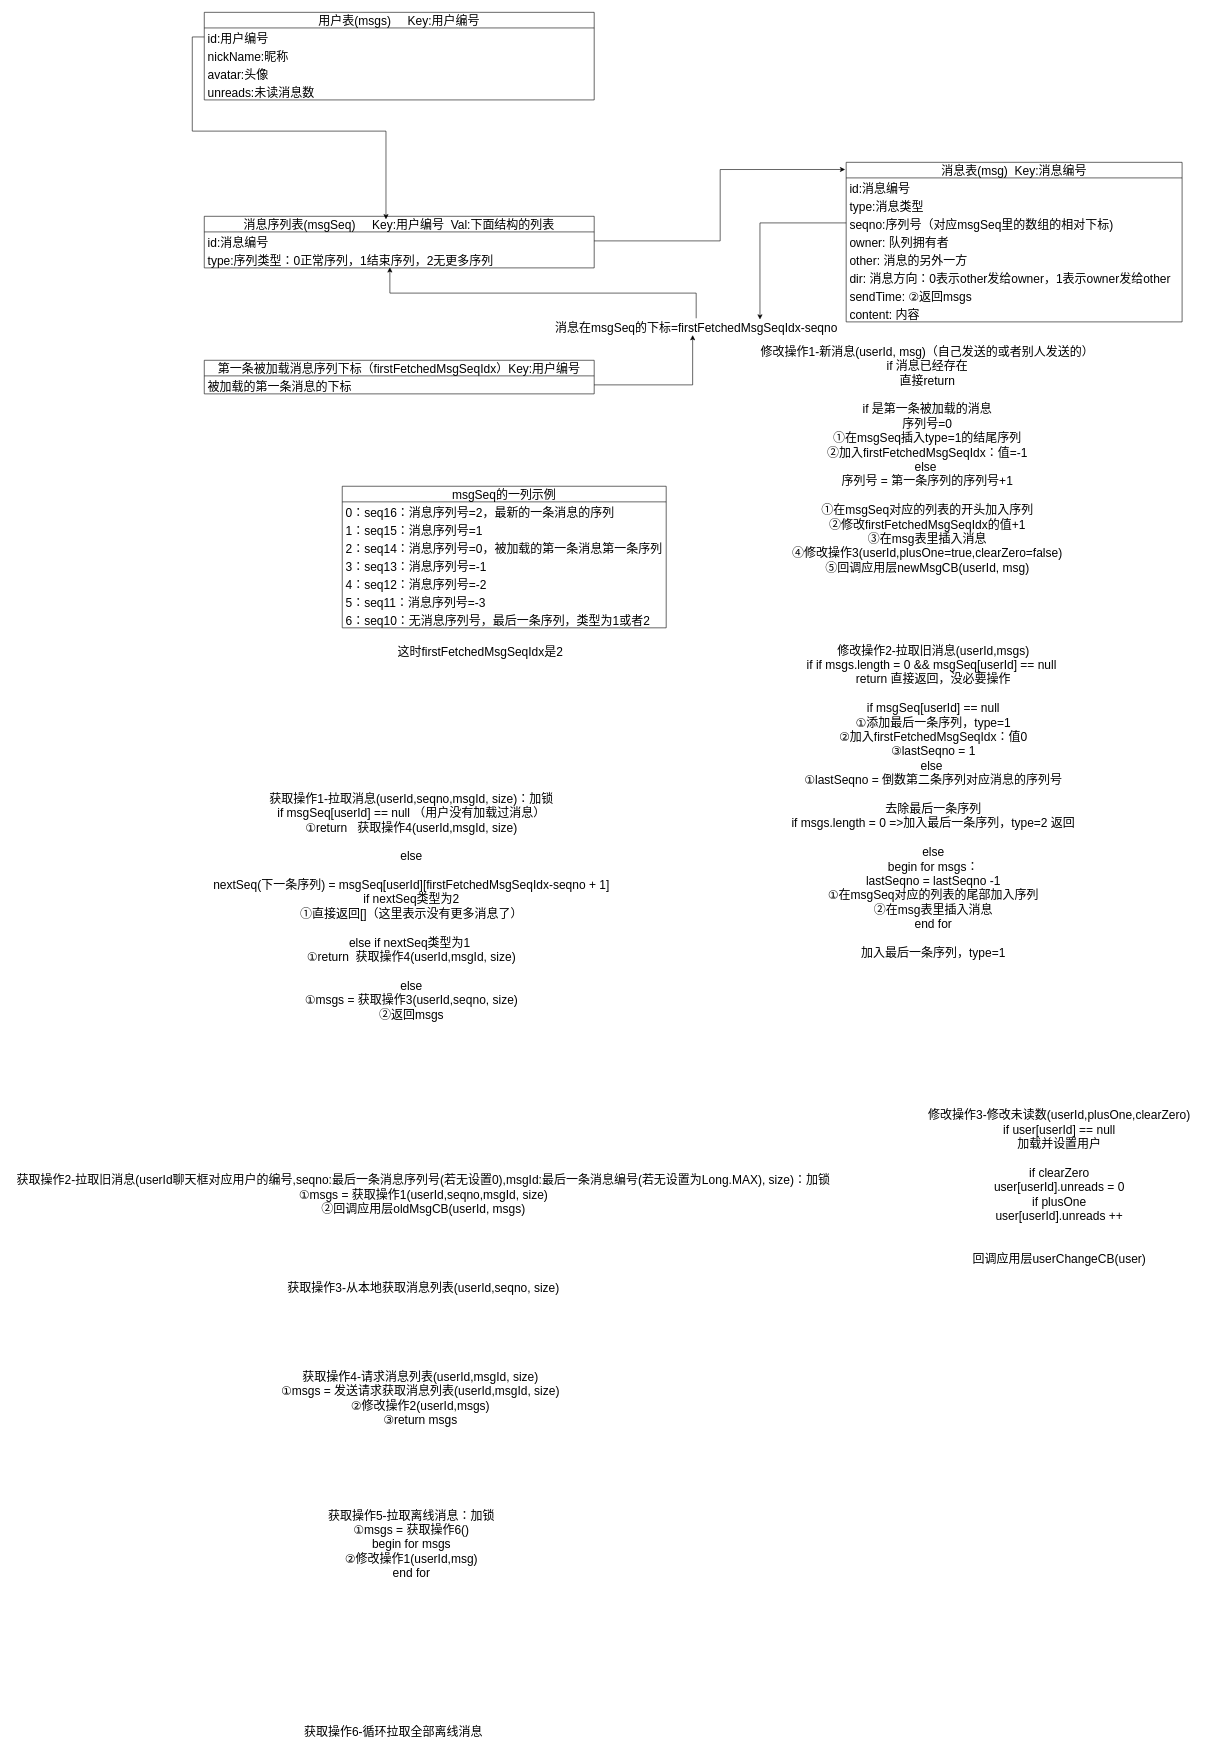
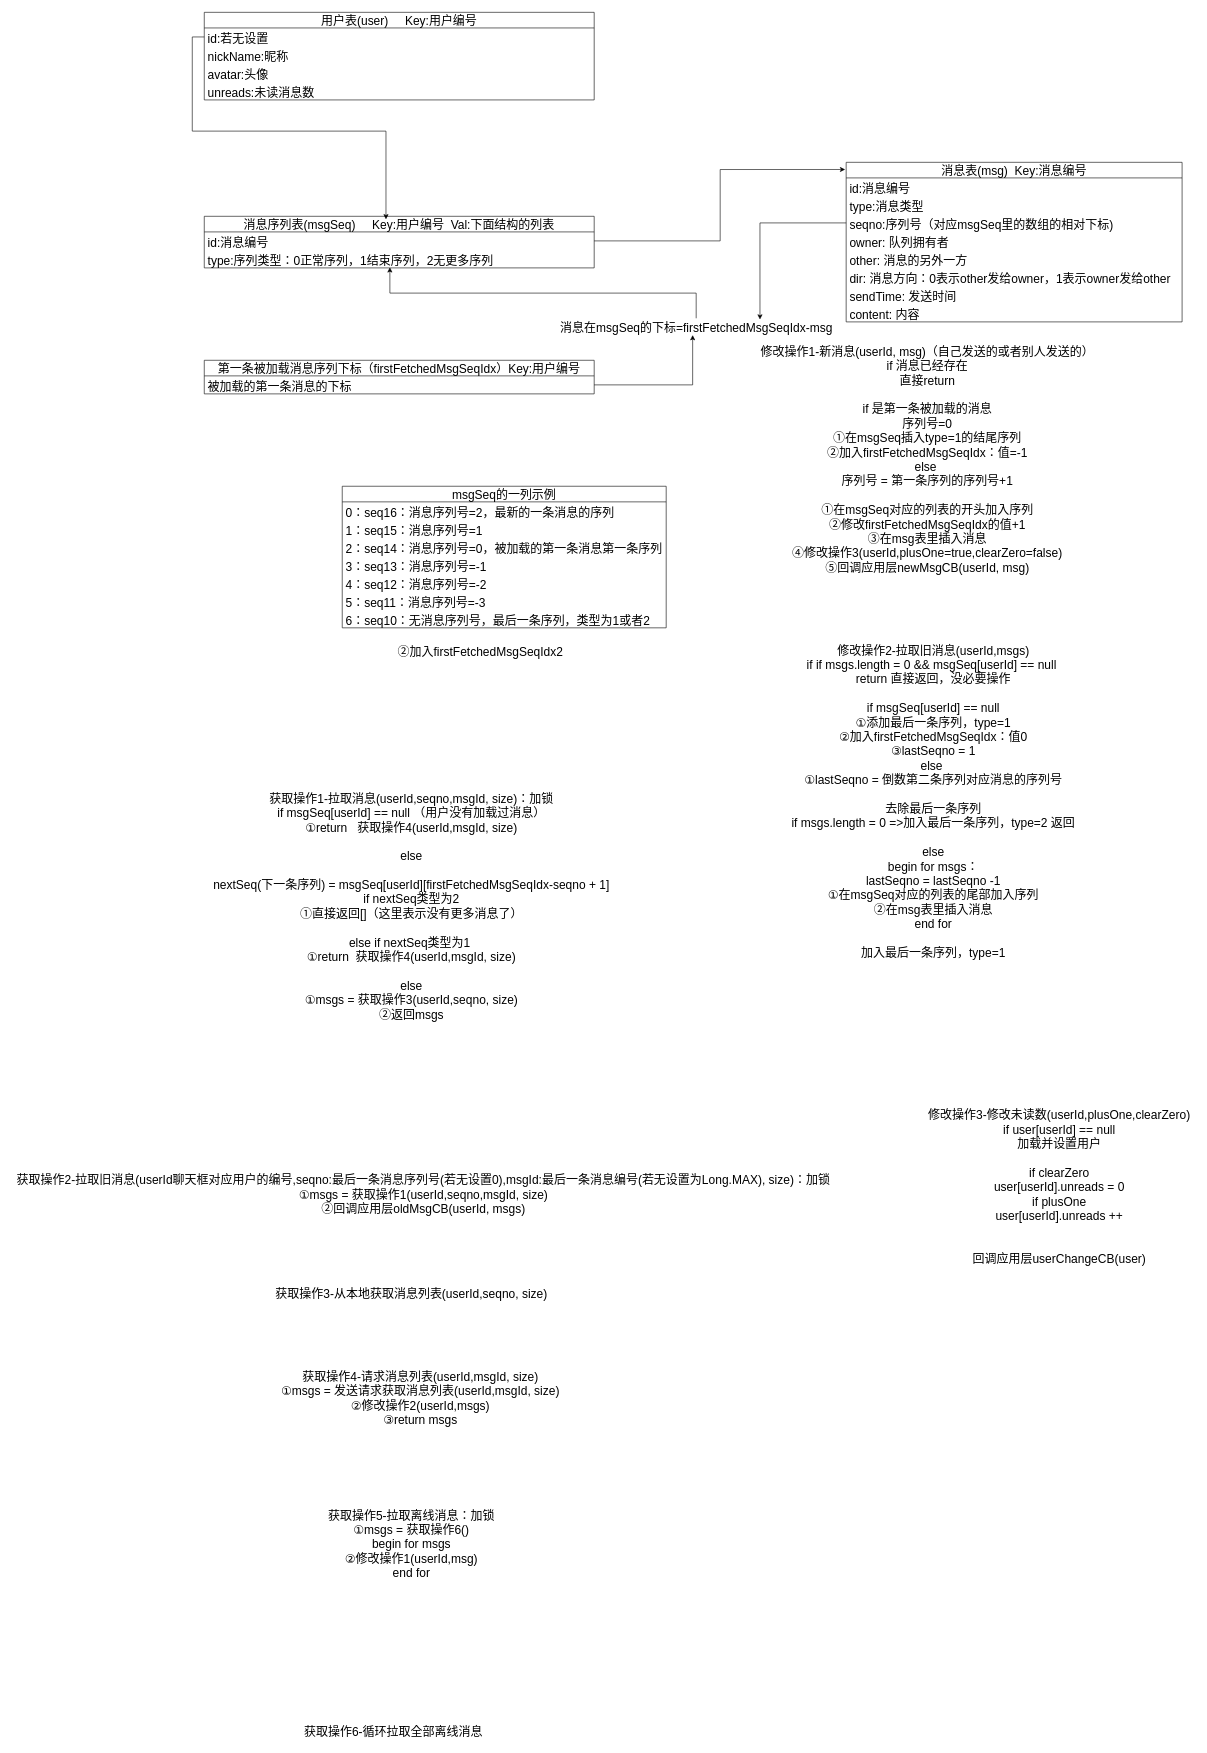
(399, 21) -> (399, 21)
(239, 39) -> (239, 39)
(907, 297) -> (903, 297)
(697, 327) -> (697, 327)
(481, 651) -> (481, 651)
(423, 1287) -> (411, 1293)
